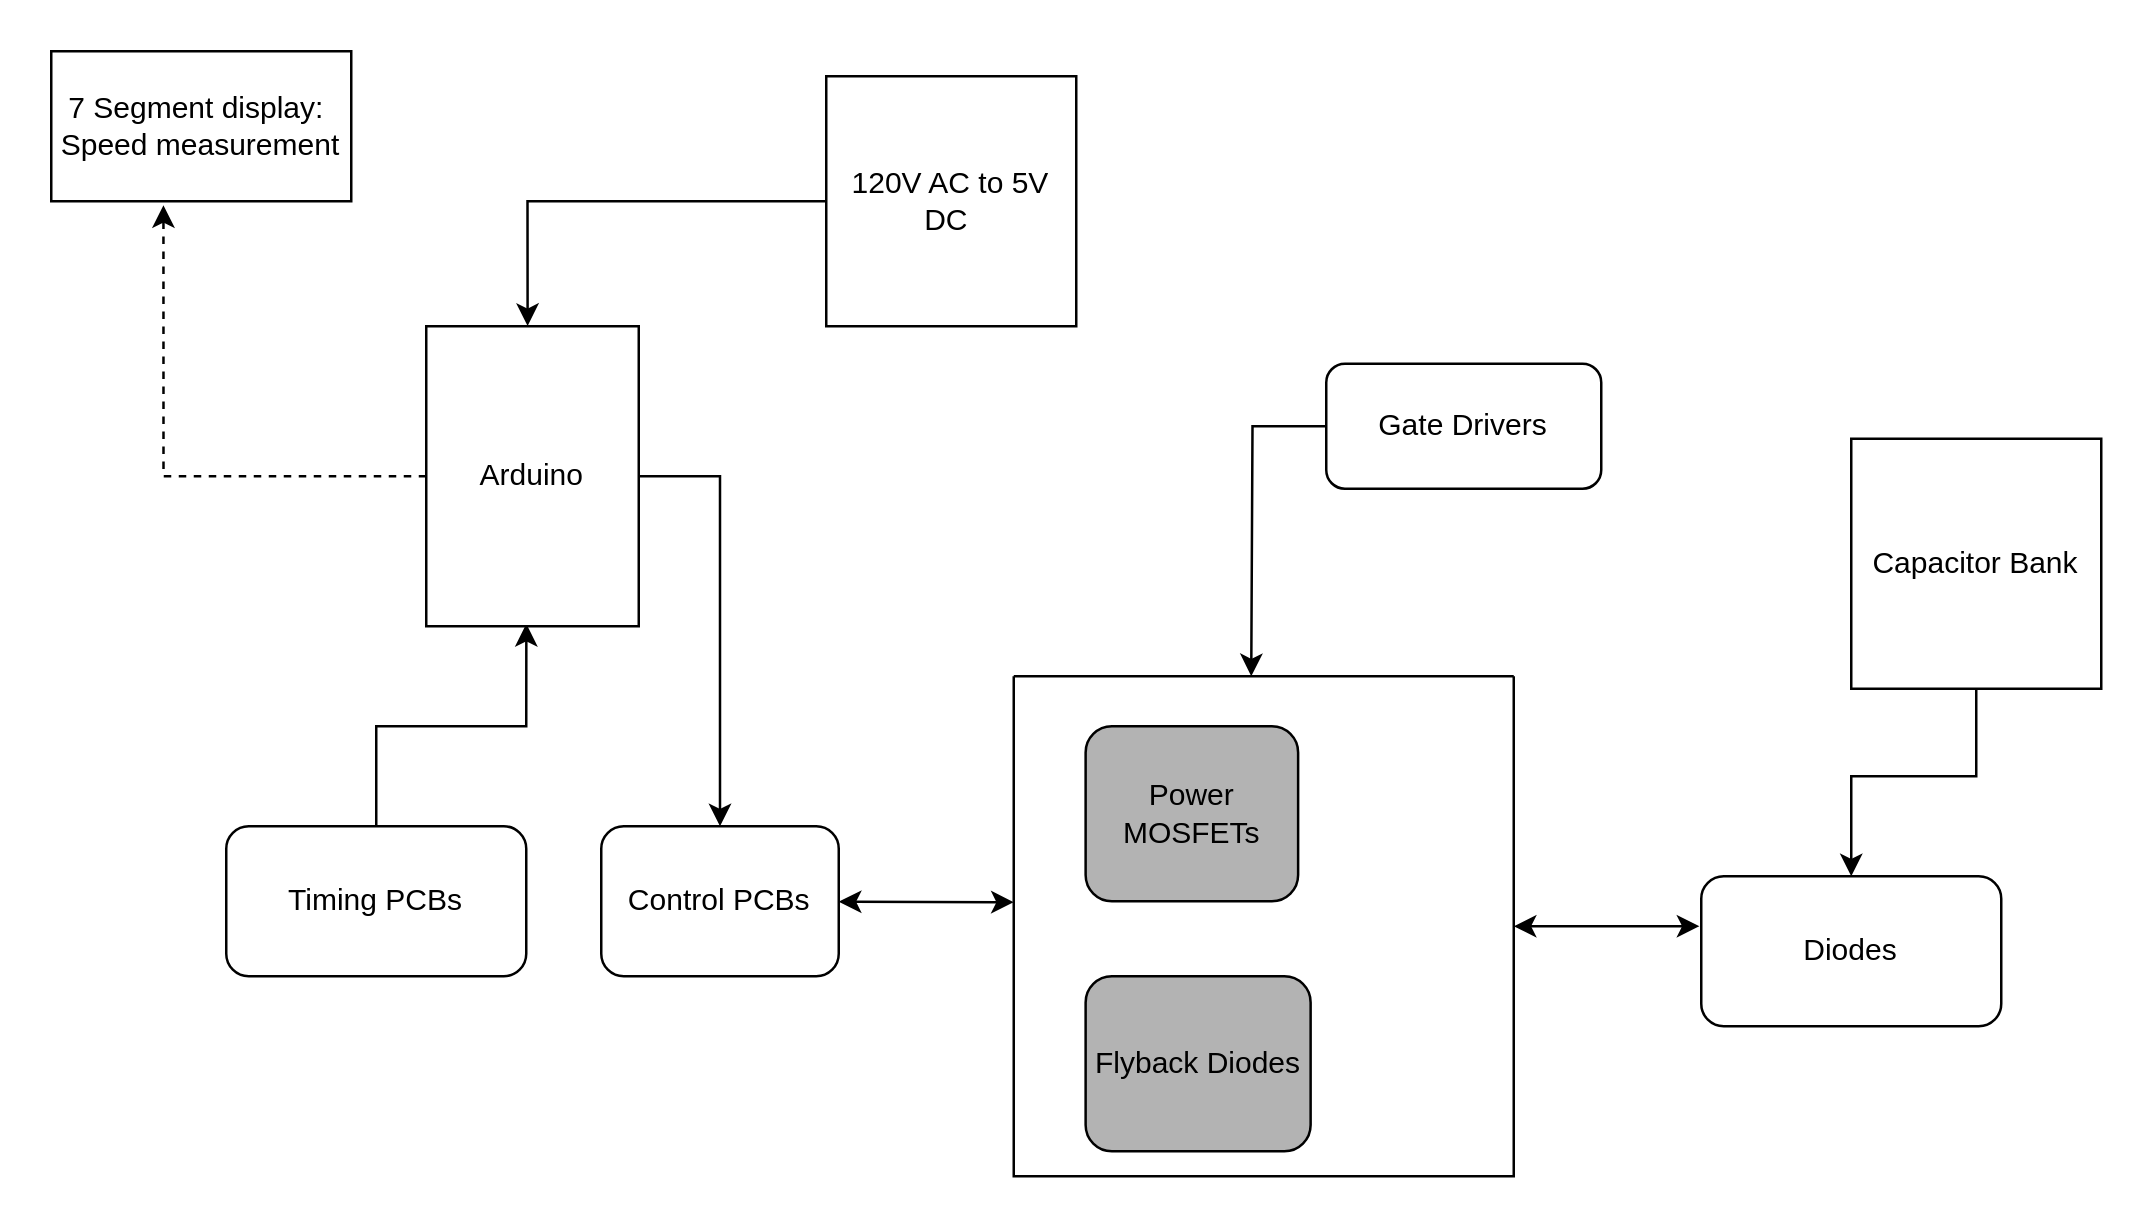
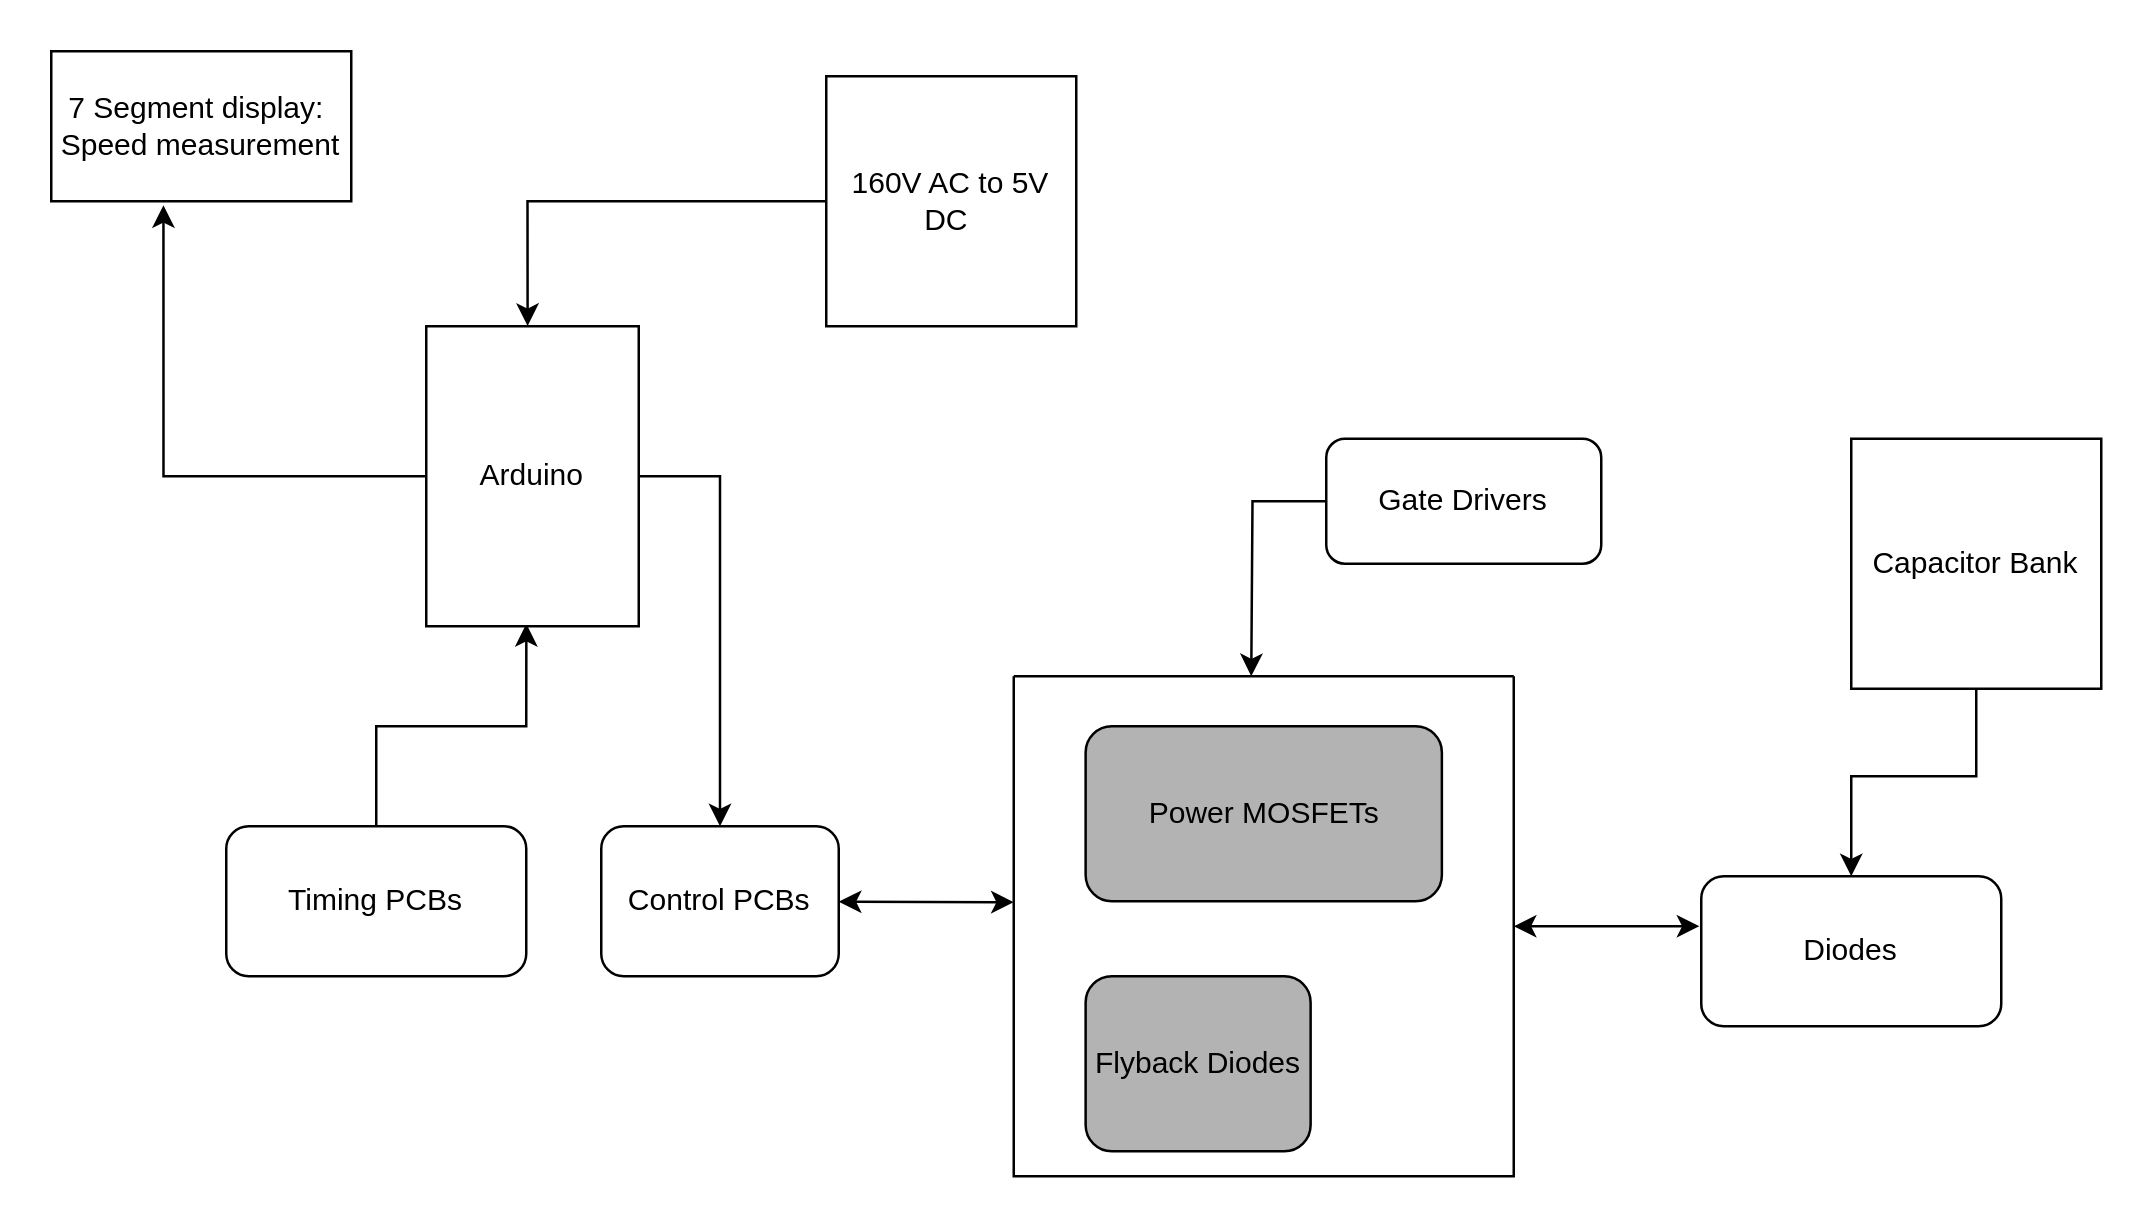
(951, 201) -> (951, 201)
(1464, 426) -> (1464, 501)
(169, 476) -> (169, 476)
(1192, 814) -> (1264, 814)
